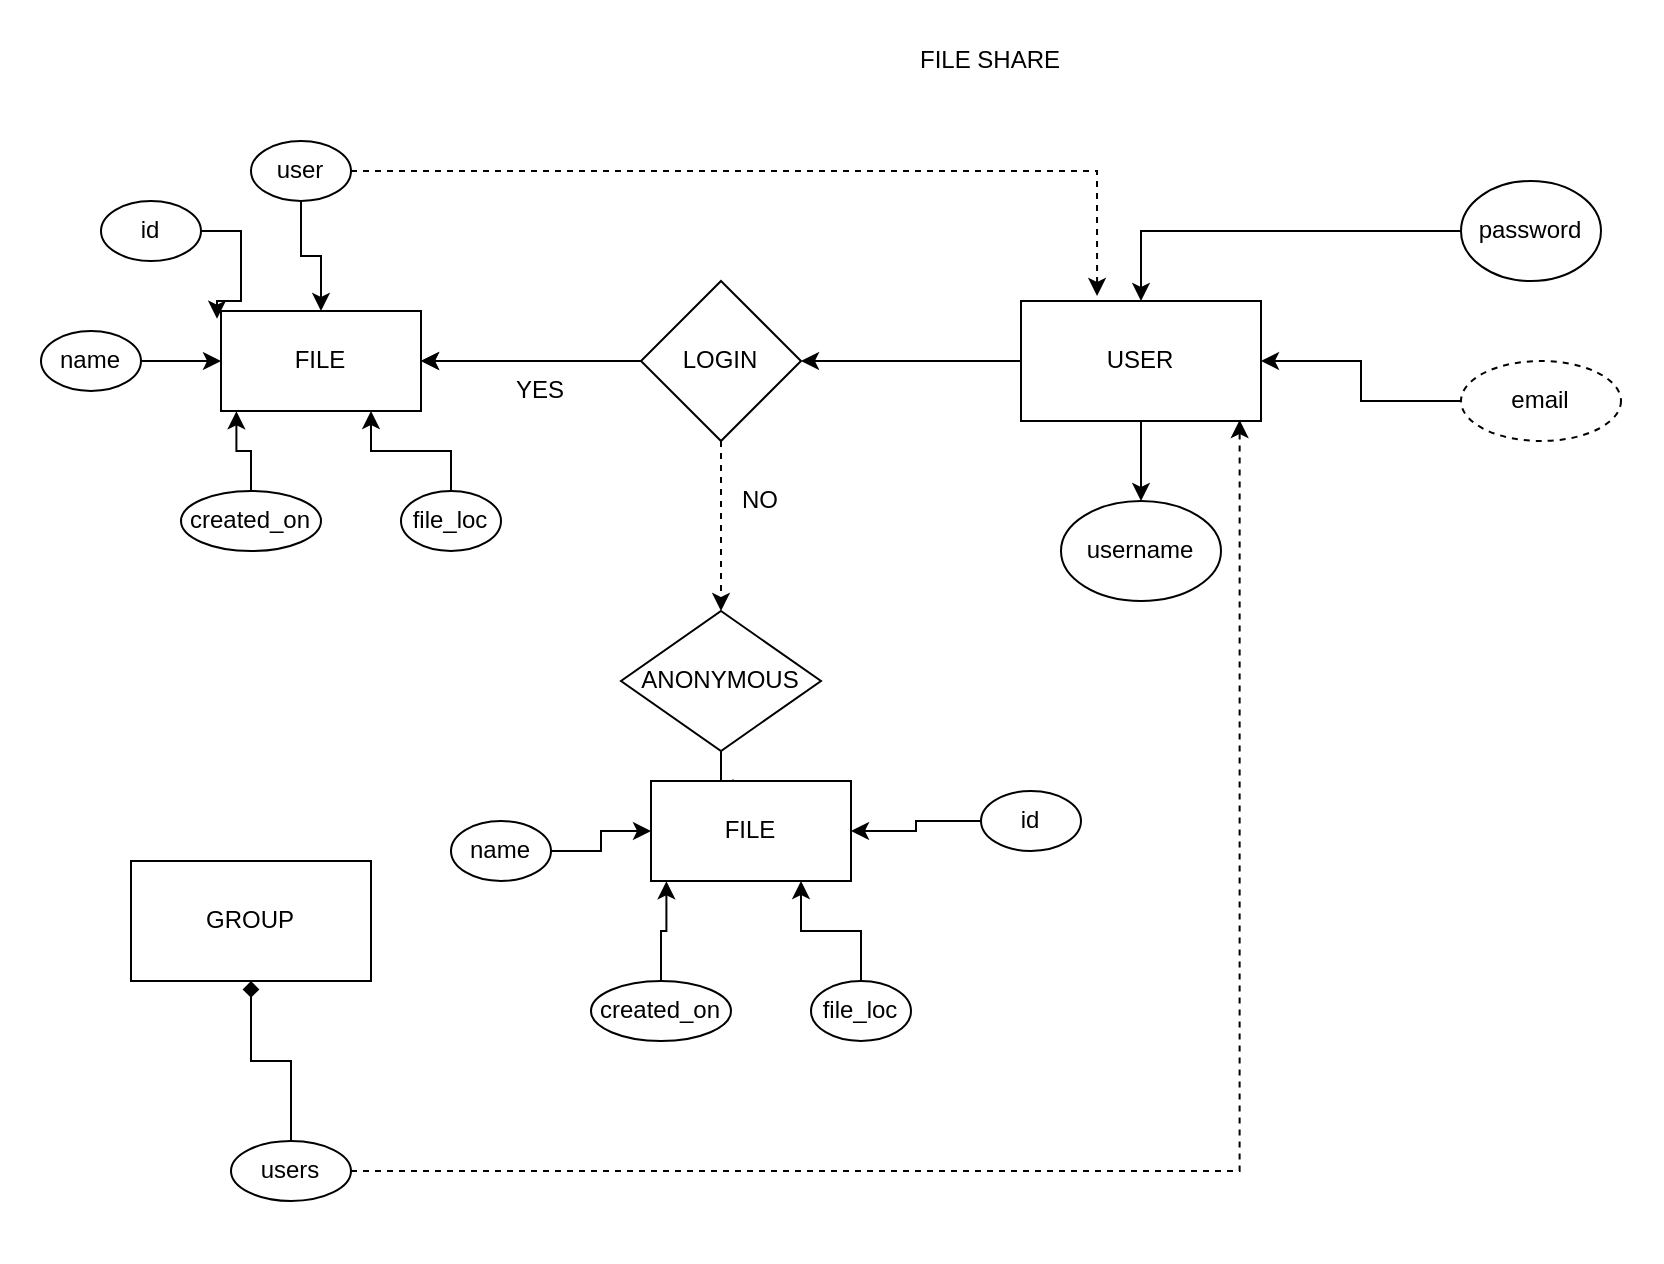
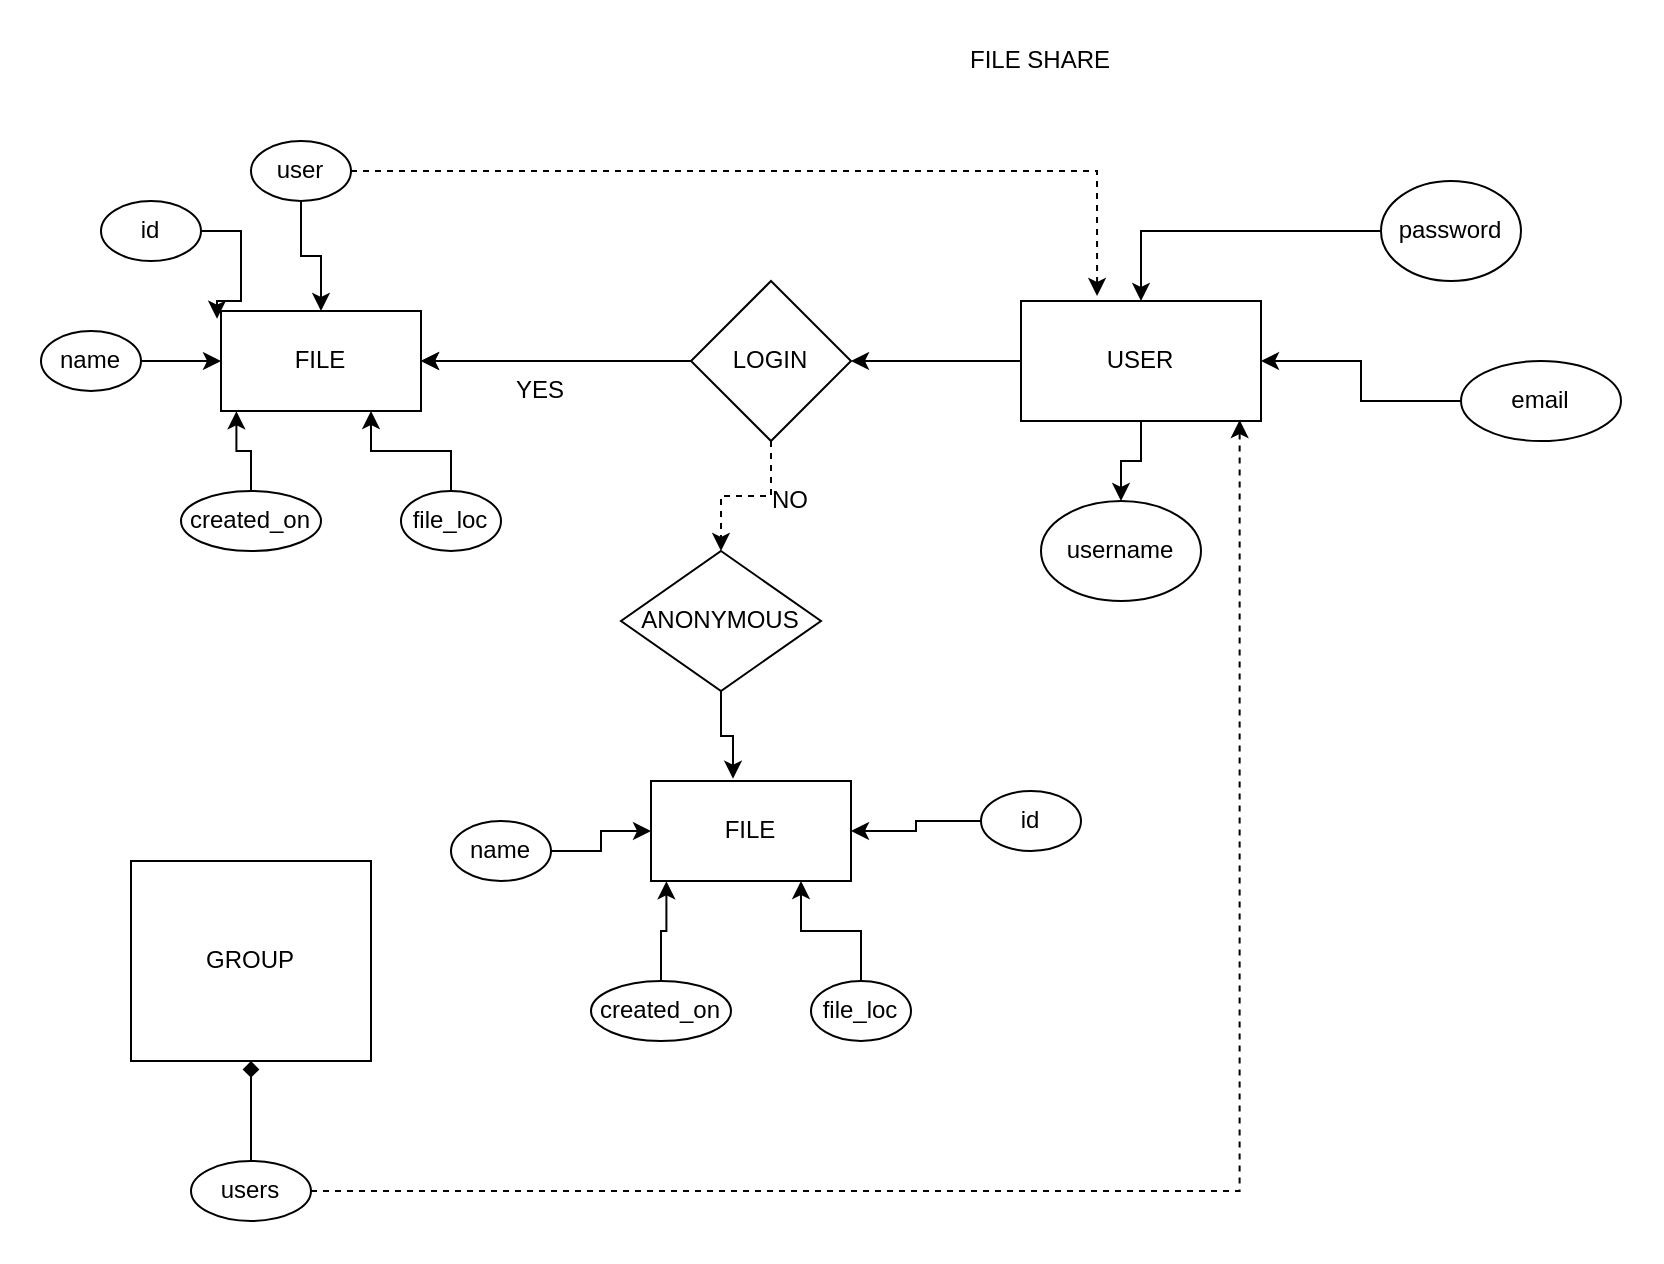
(991, 61) -> (1041, 61)
(1531, 231) -> (1451, 231)
(721, 361) -> (771, 361)
(1541, 401) -> (1541, 401)
(761, 501) -> (791, 501)
(1141, 551) -> (1121, 551)
(721, 681) -> (721, 621)
(251, 921) -> (251, 961)
(291, 1171) -> (251, 1191)
